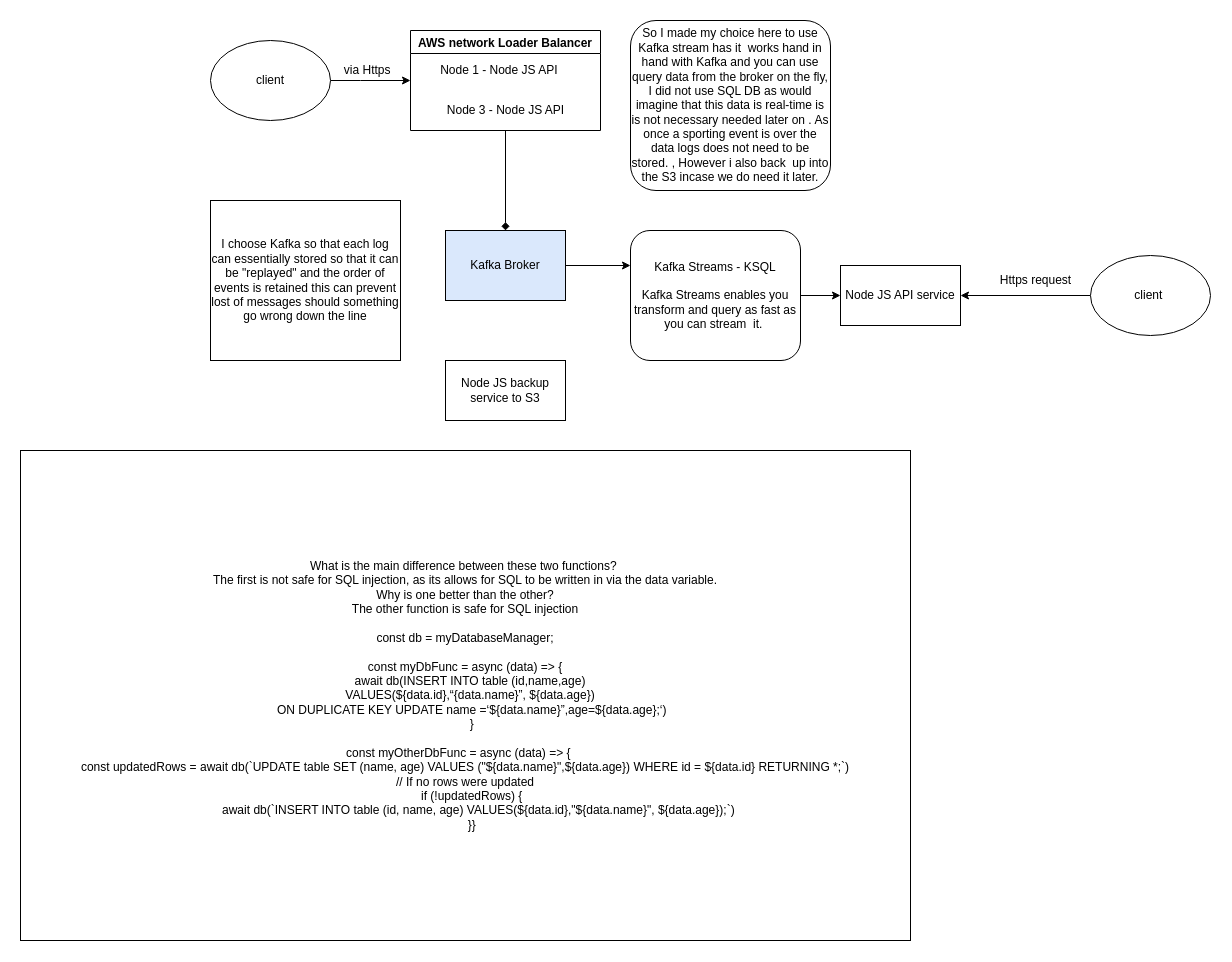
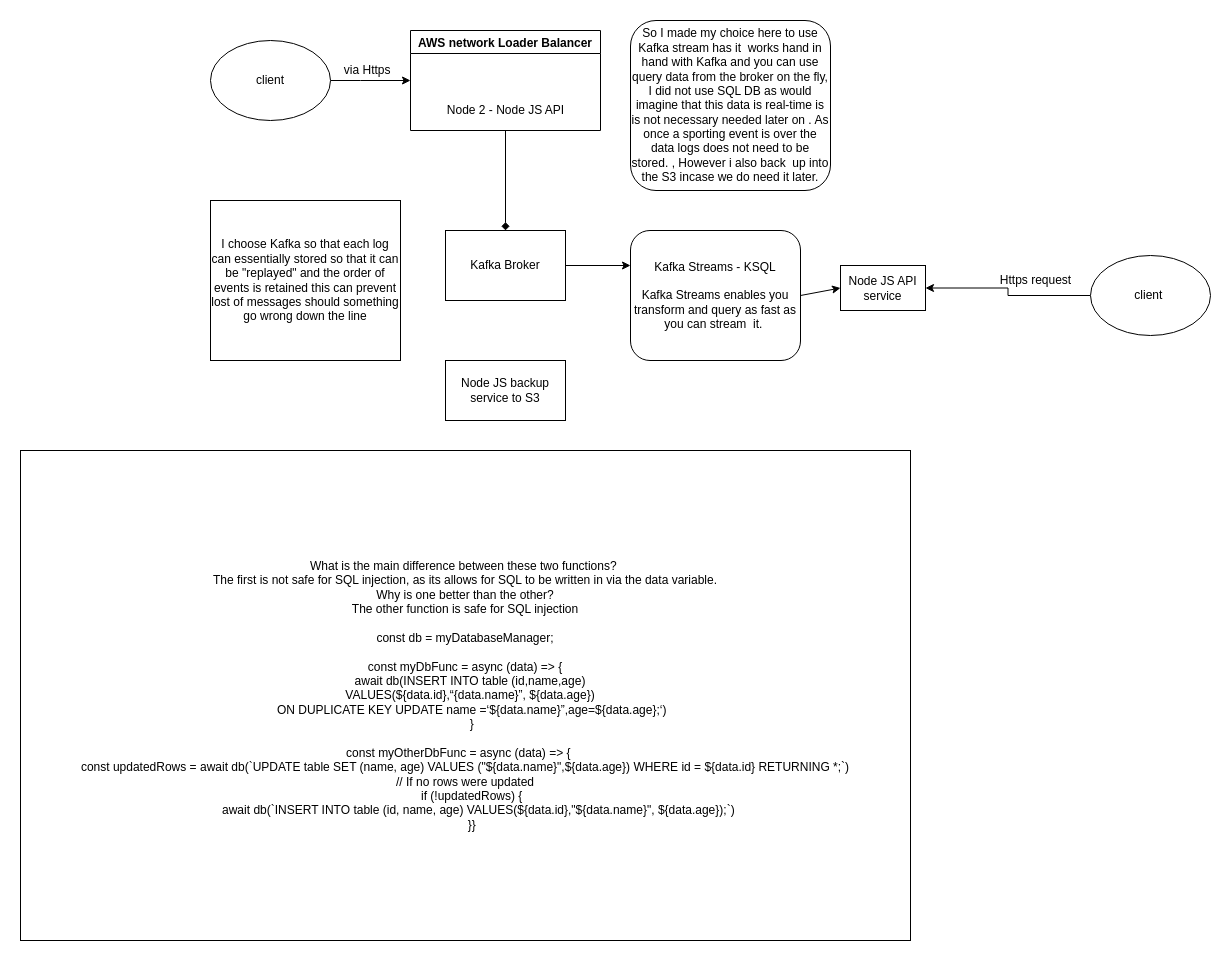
(501, 71) -> none
(506, 111) -> (506, 111)
(506, 266) -> (506, 266)
(901, 296) -> (883, 288)
